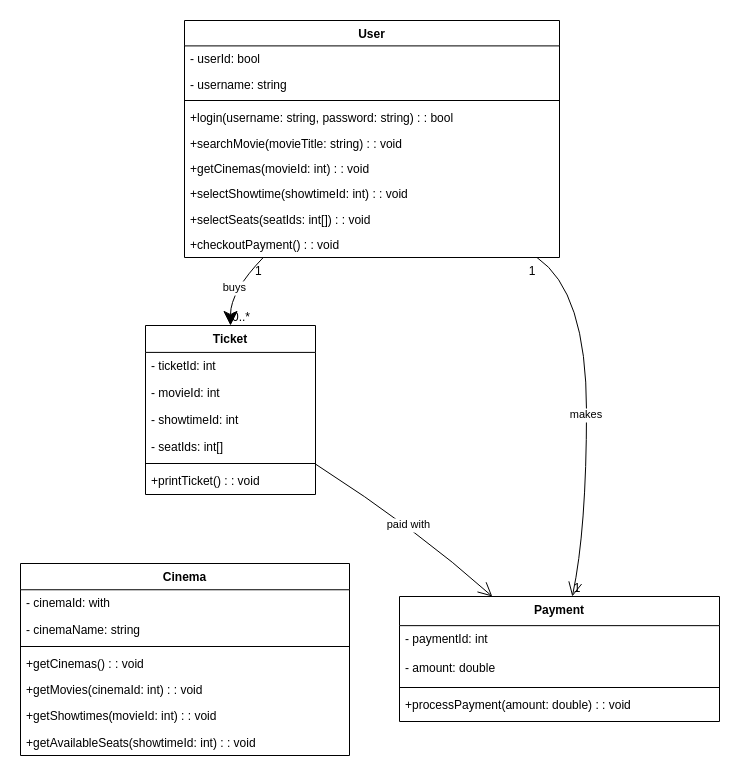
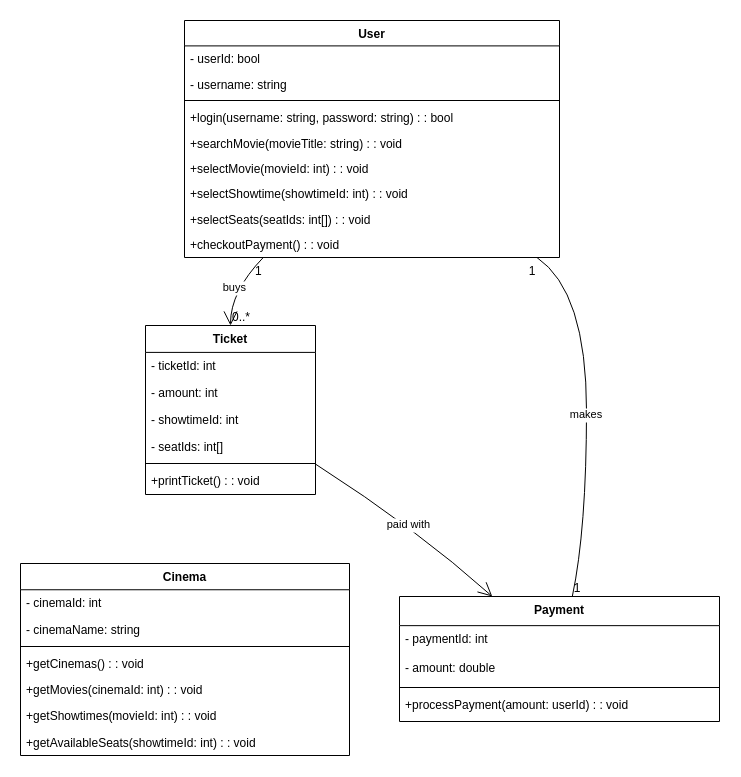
(287, 169) -> (289, 169)
(232, 304) -> (233, 307)
(190, 393) -> (188, 393)
(573, 591) -> (573, 592)
(72, 603) -> (69, 603)
(525, 705) -> (527, 705)
